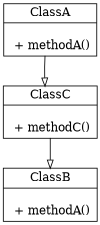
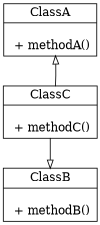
(45, 67) -> (56, 75)
(50, 211) -> (50, 211)
